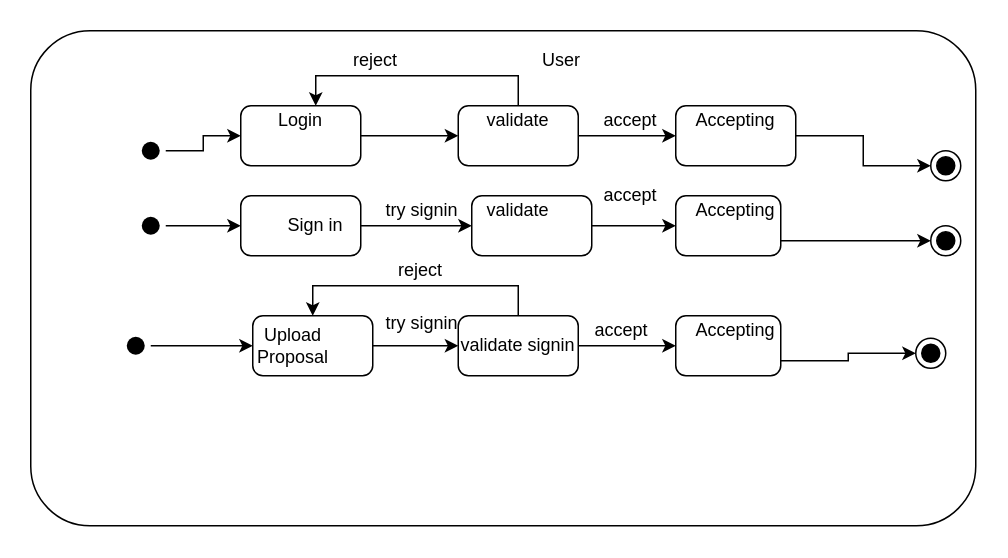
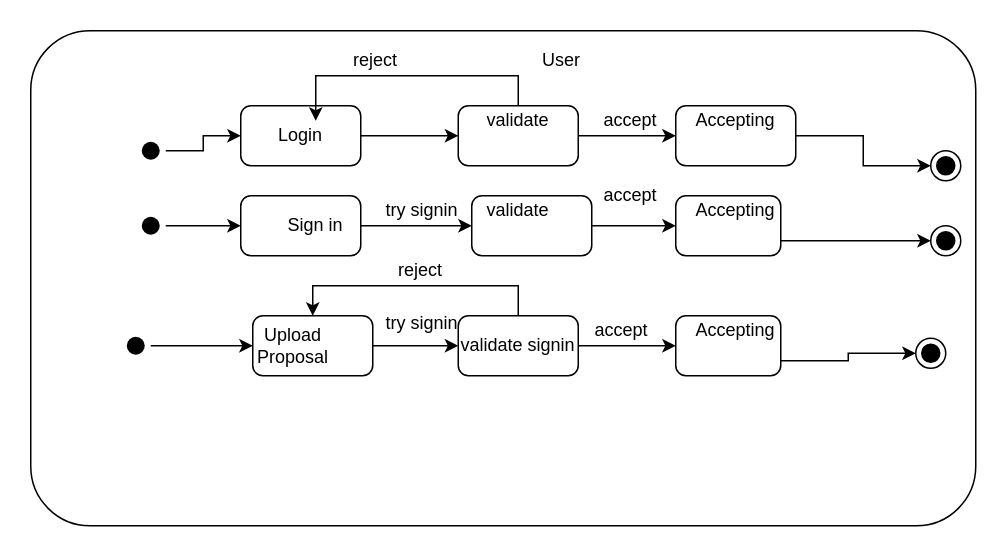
(301, 121) -> (301, 136)
